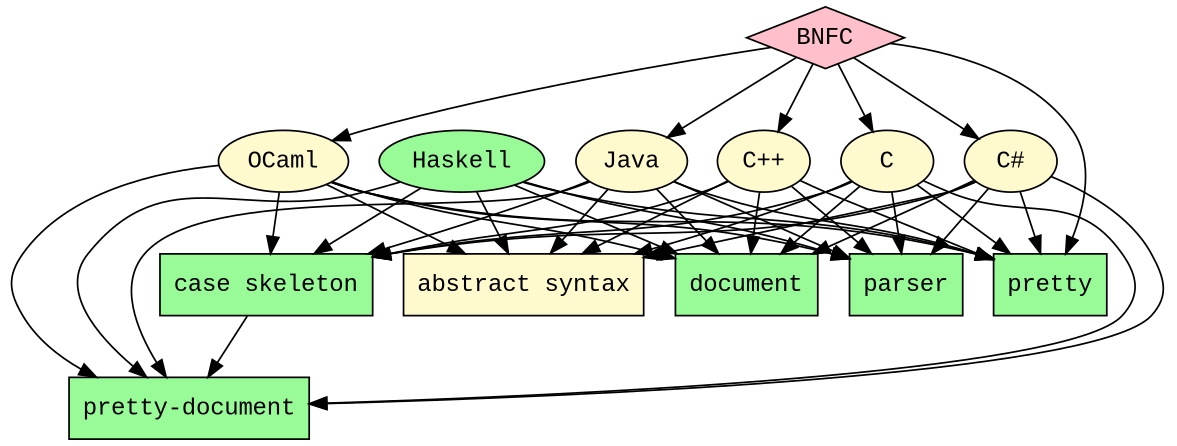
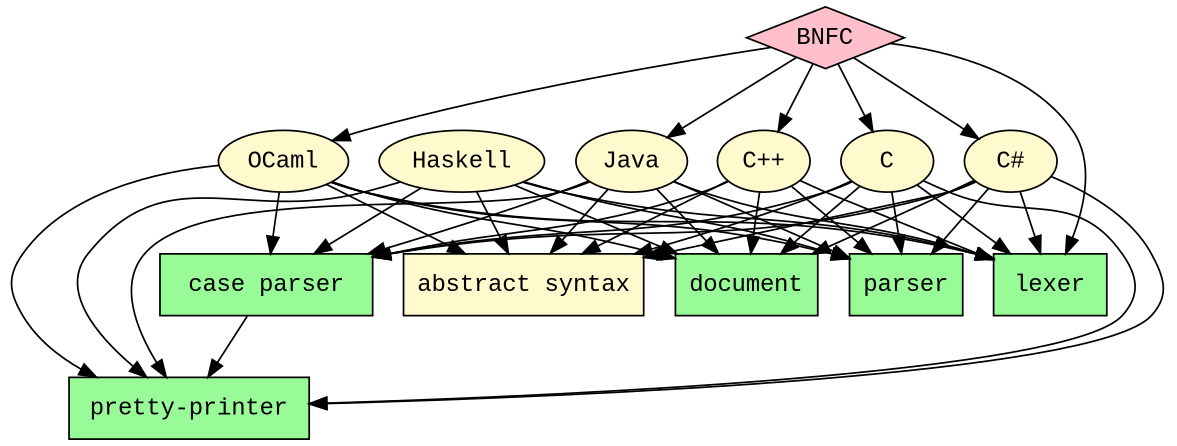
(462, 161) -> (462, 161)
(266, 285) -> (266, 285)
(1050, 285) -> (1050, 285)
(189, 408) -> (189, 408)
